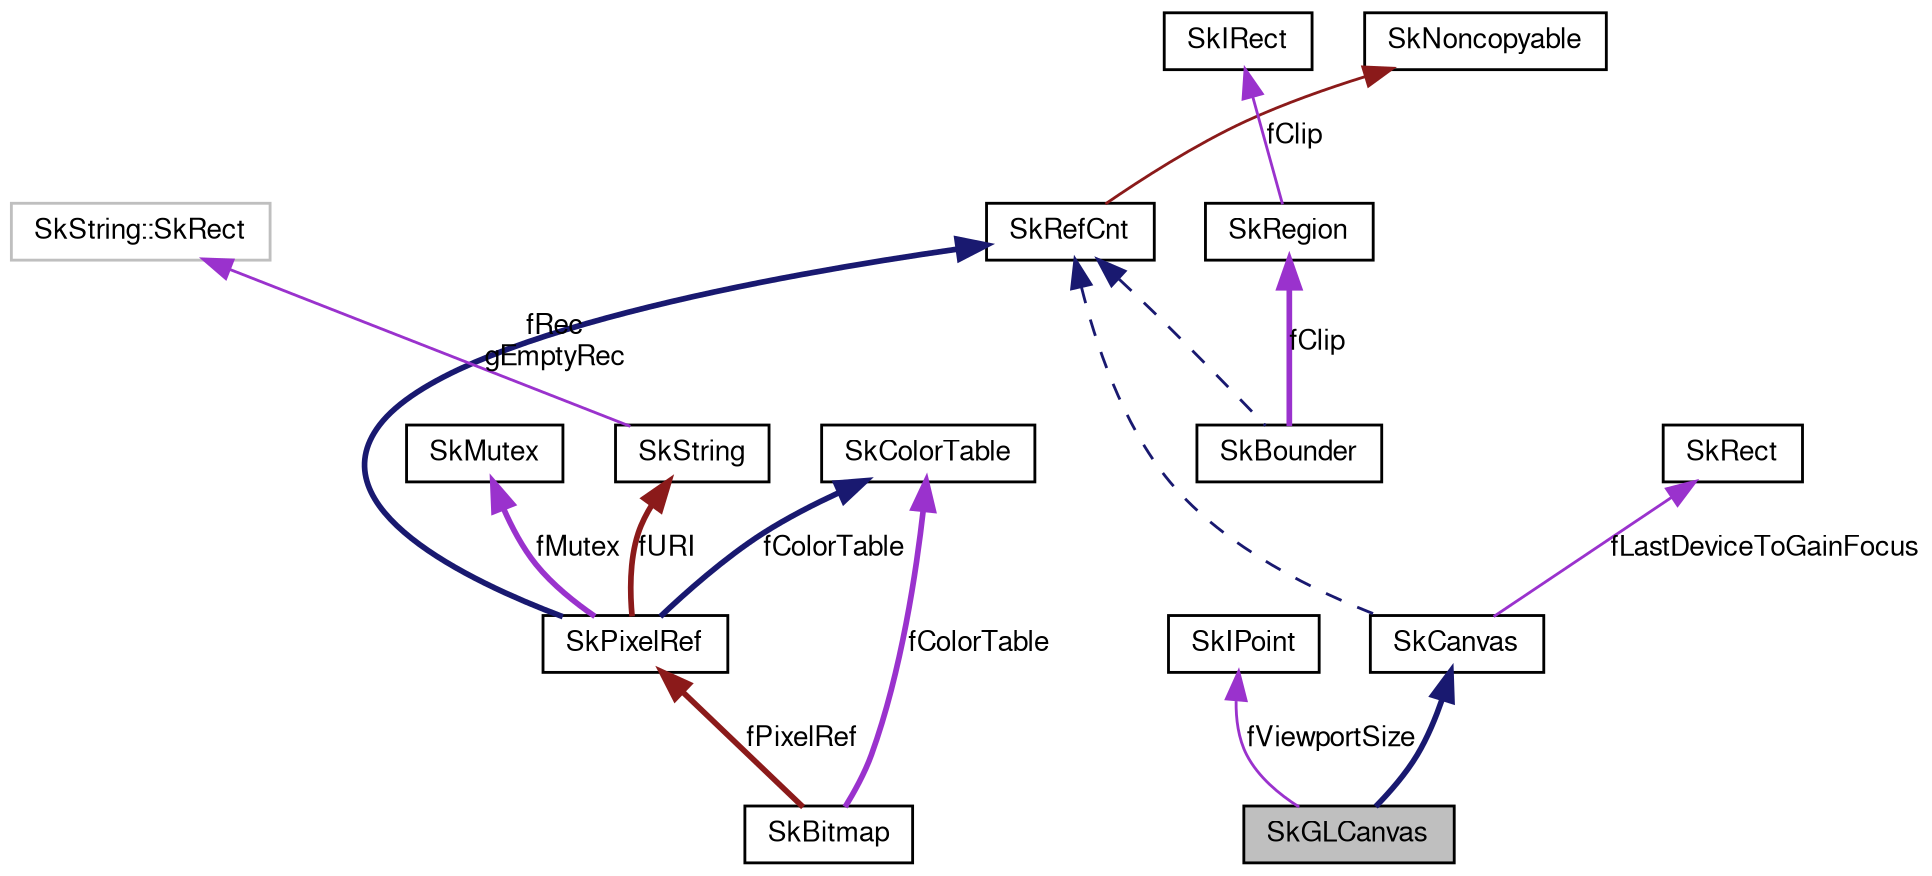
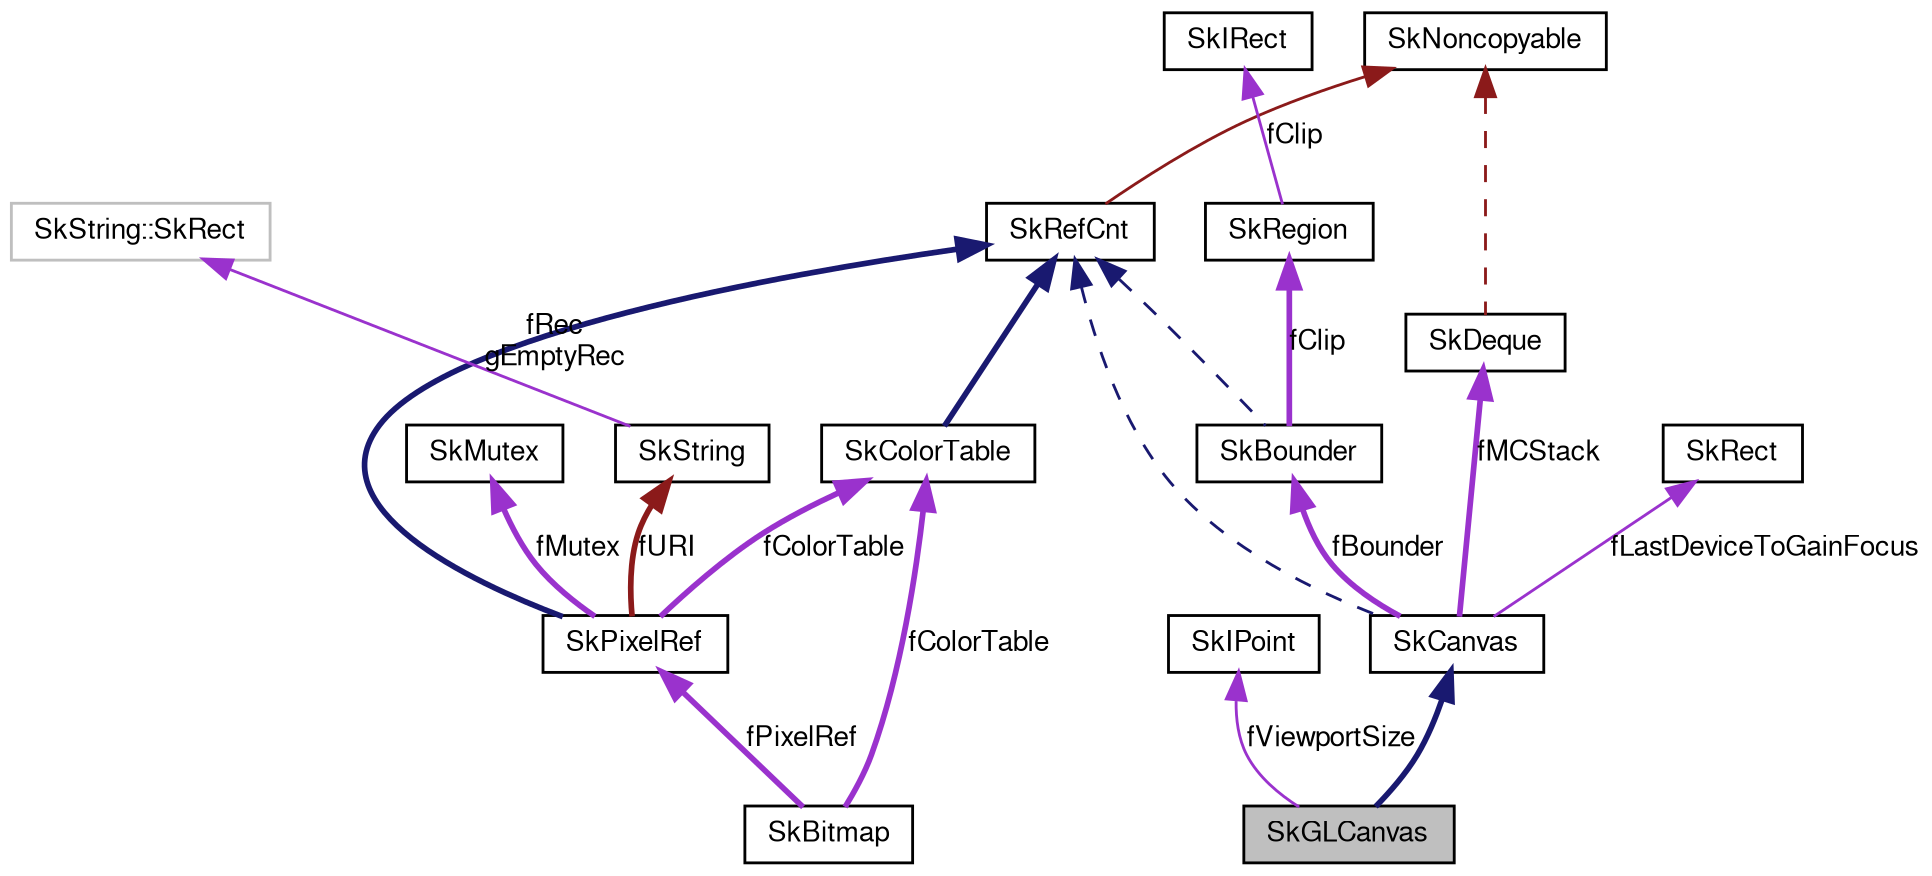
none -> (1485, 343)
none -> (991, 355)
(744, 546) -> (744, 546)
none -> (1340, 573)
(743, 750) -> (743, 750)
